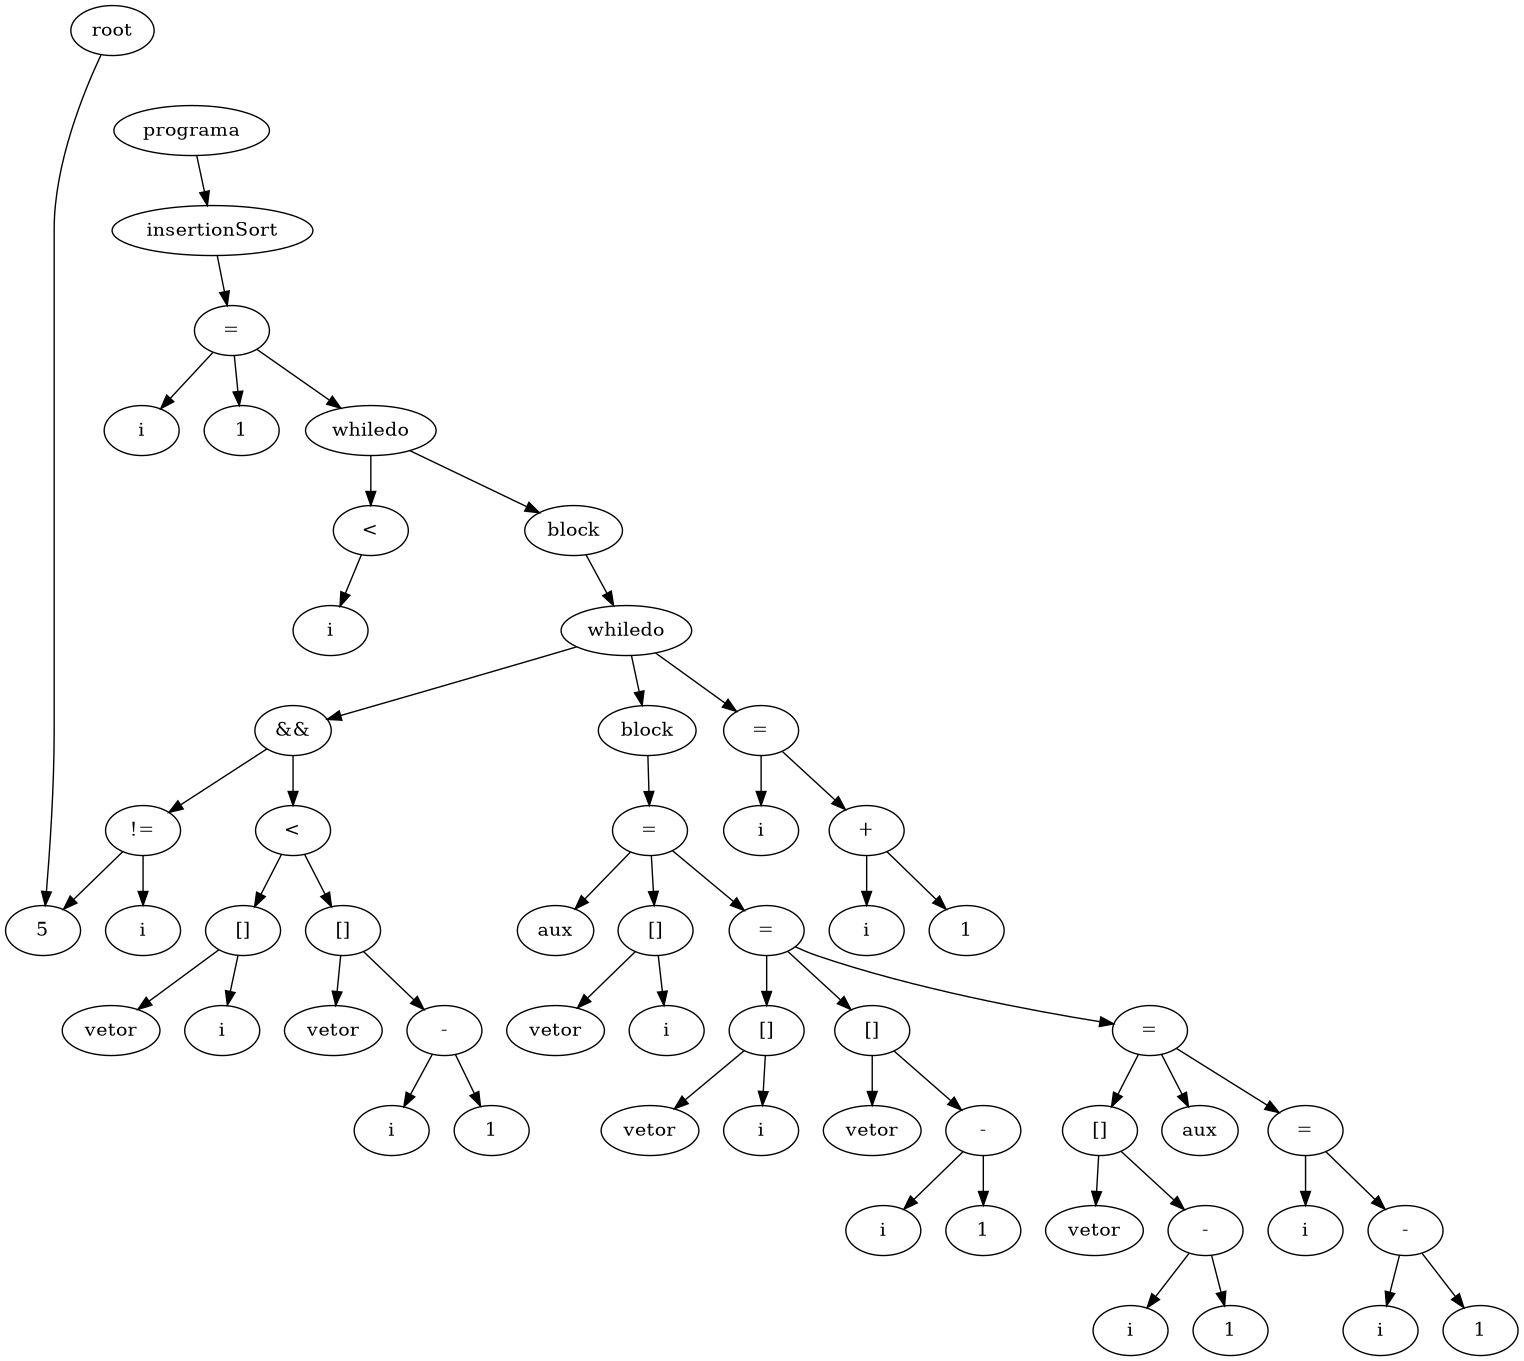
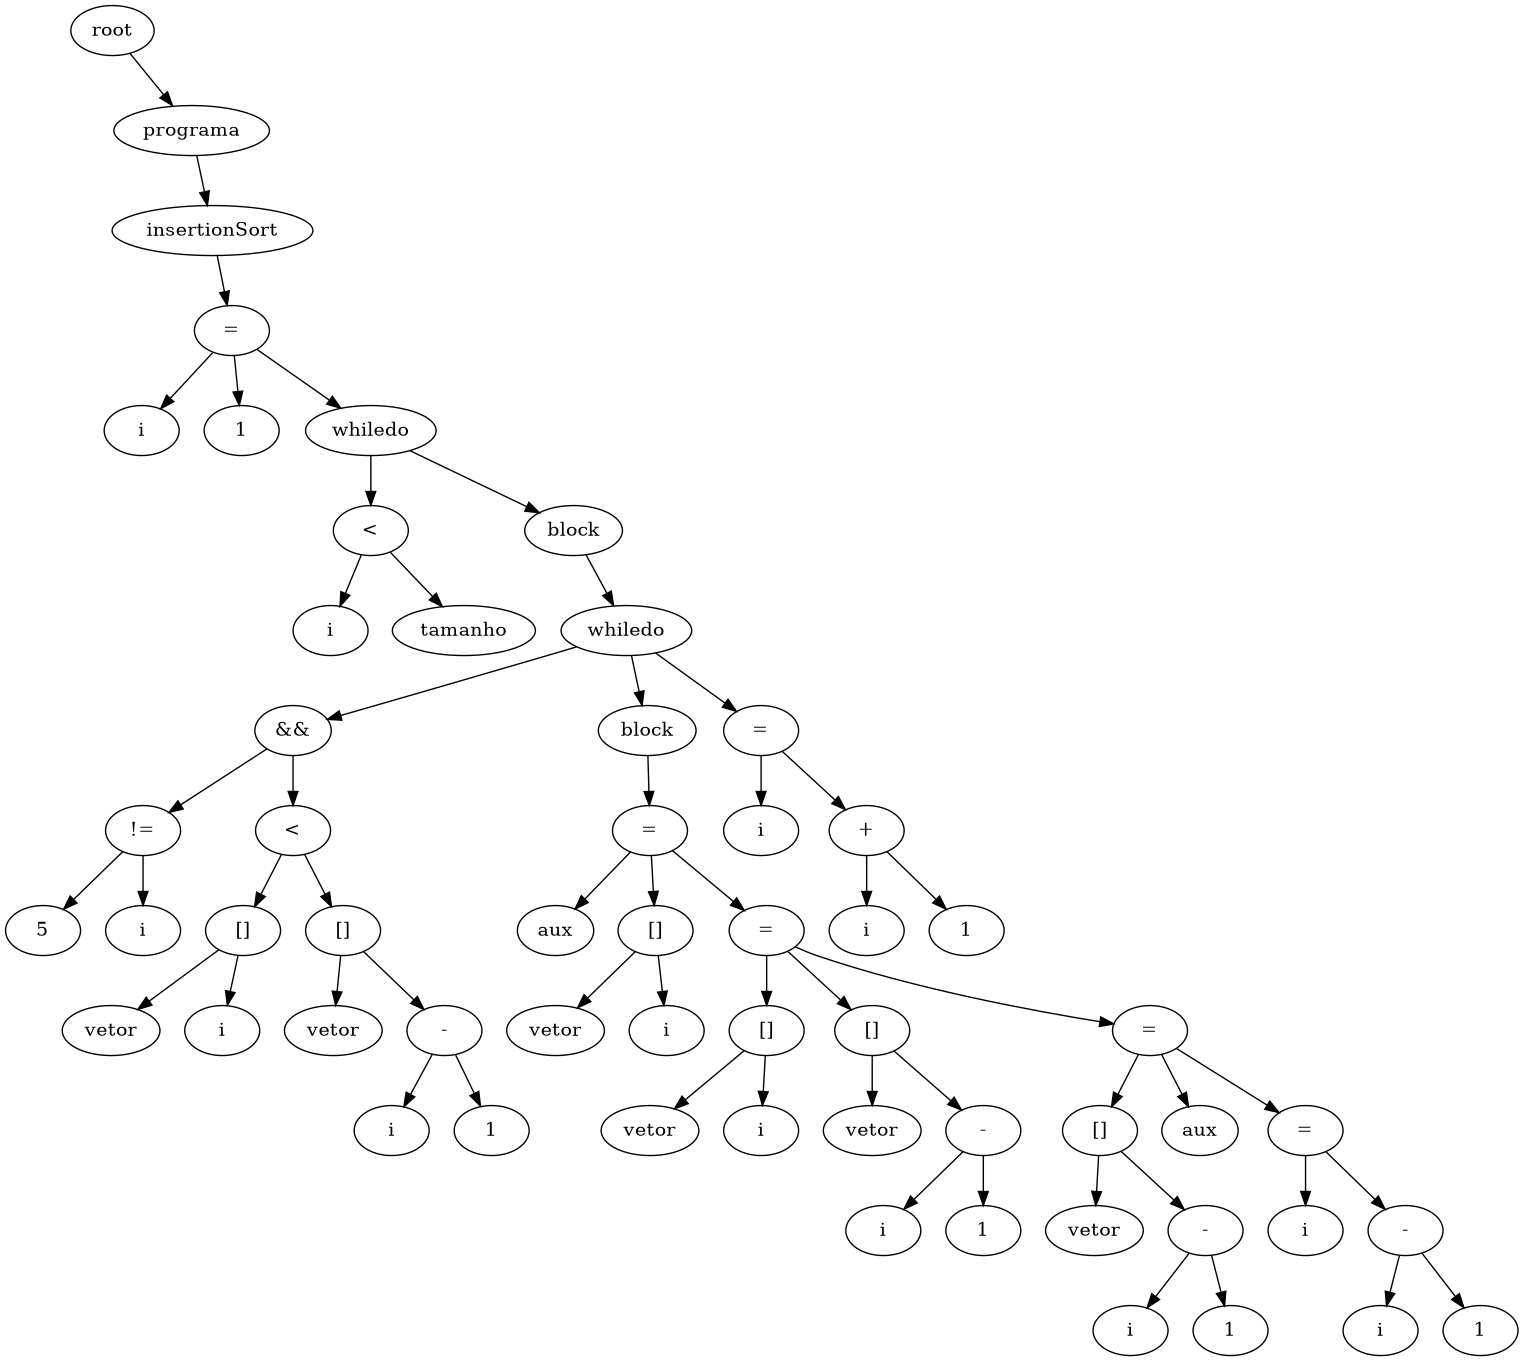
(54, 470) -> (147, 74)
none -> (464, 631)
